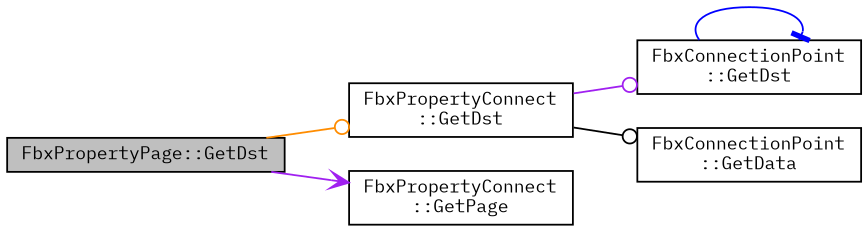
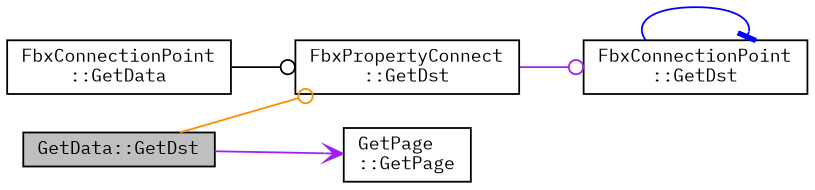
(598, 131) -> (256, 67)
(146, 155) -> (119, 149)
(461, 198) -> (407, 155)
